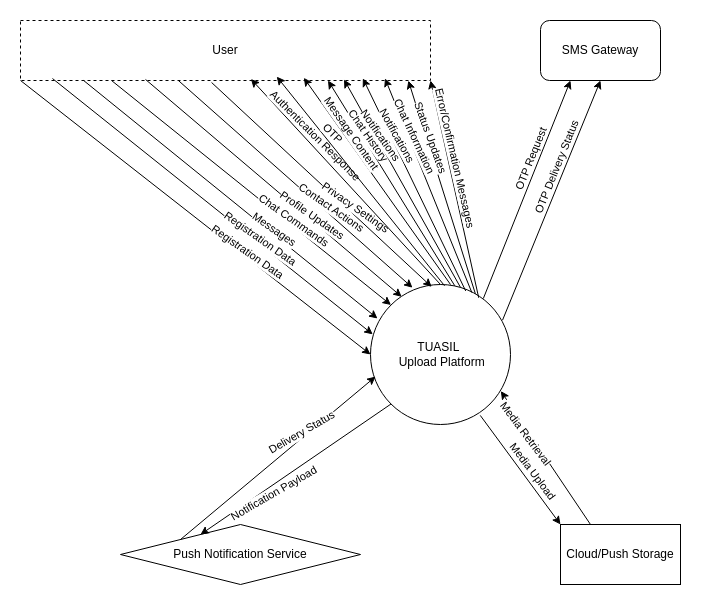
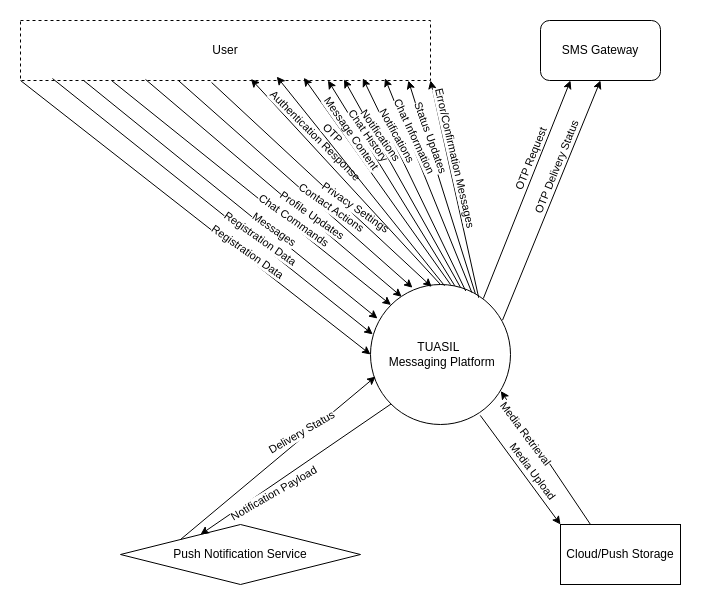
(441, 355) -> (441, 355)
